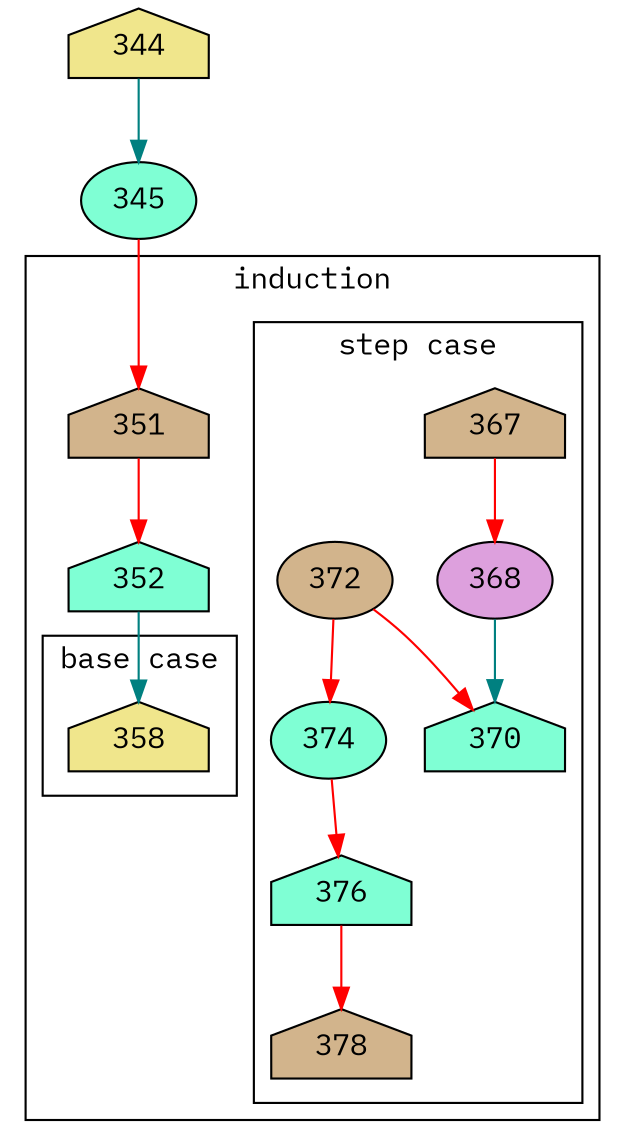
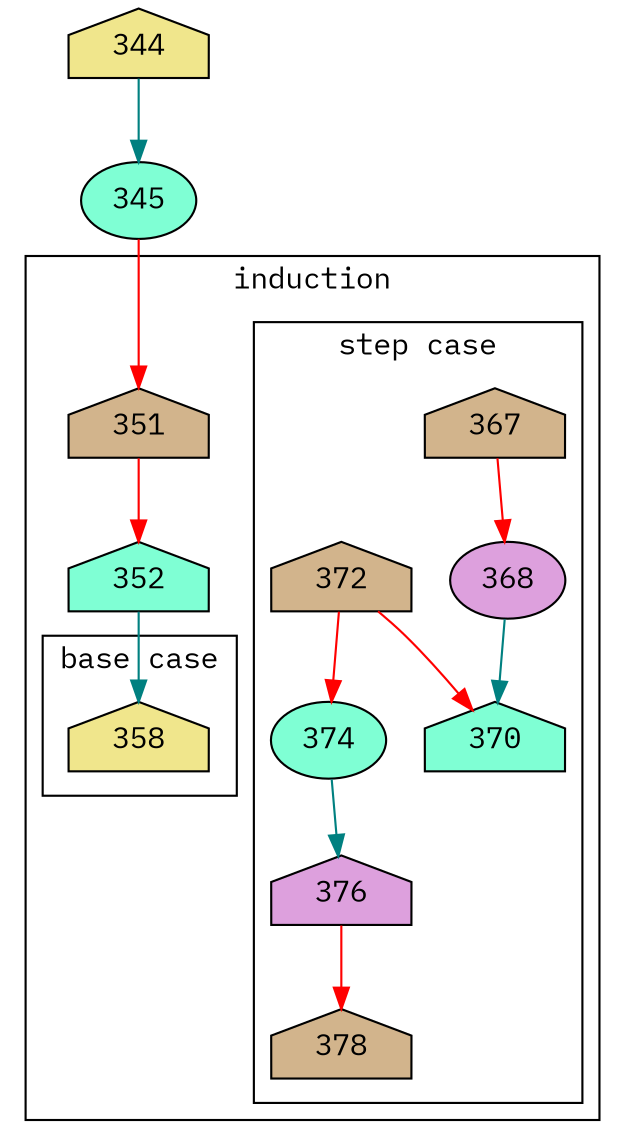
(335, 580) -> (341, 580)
(334, 807) -> (334, 807)
(341, 894) -> (341, 894)
